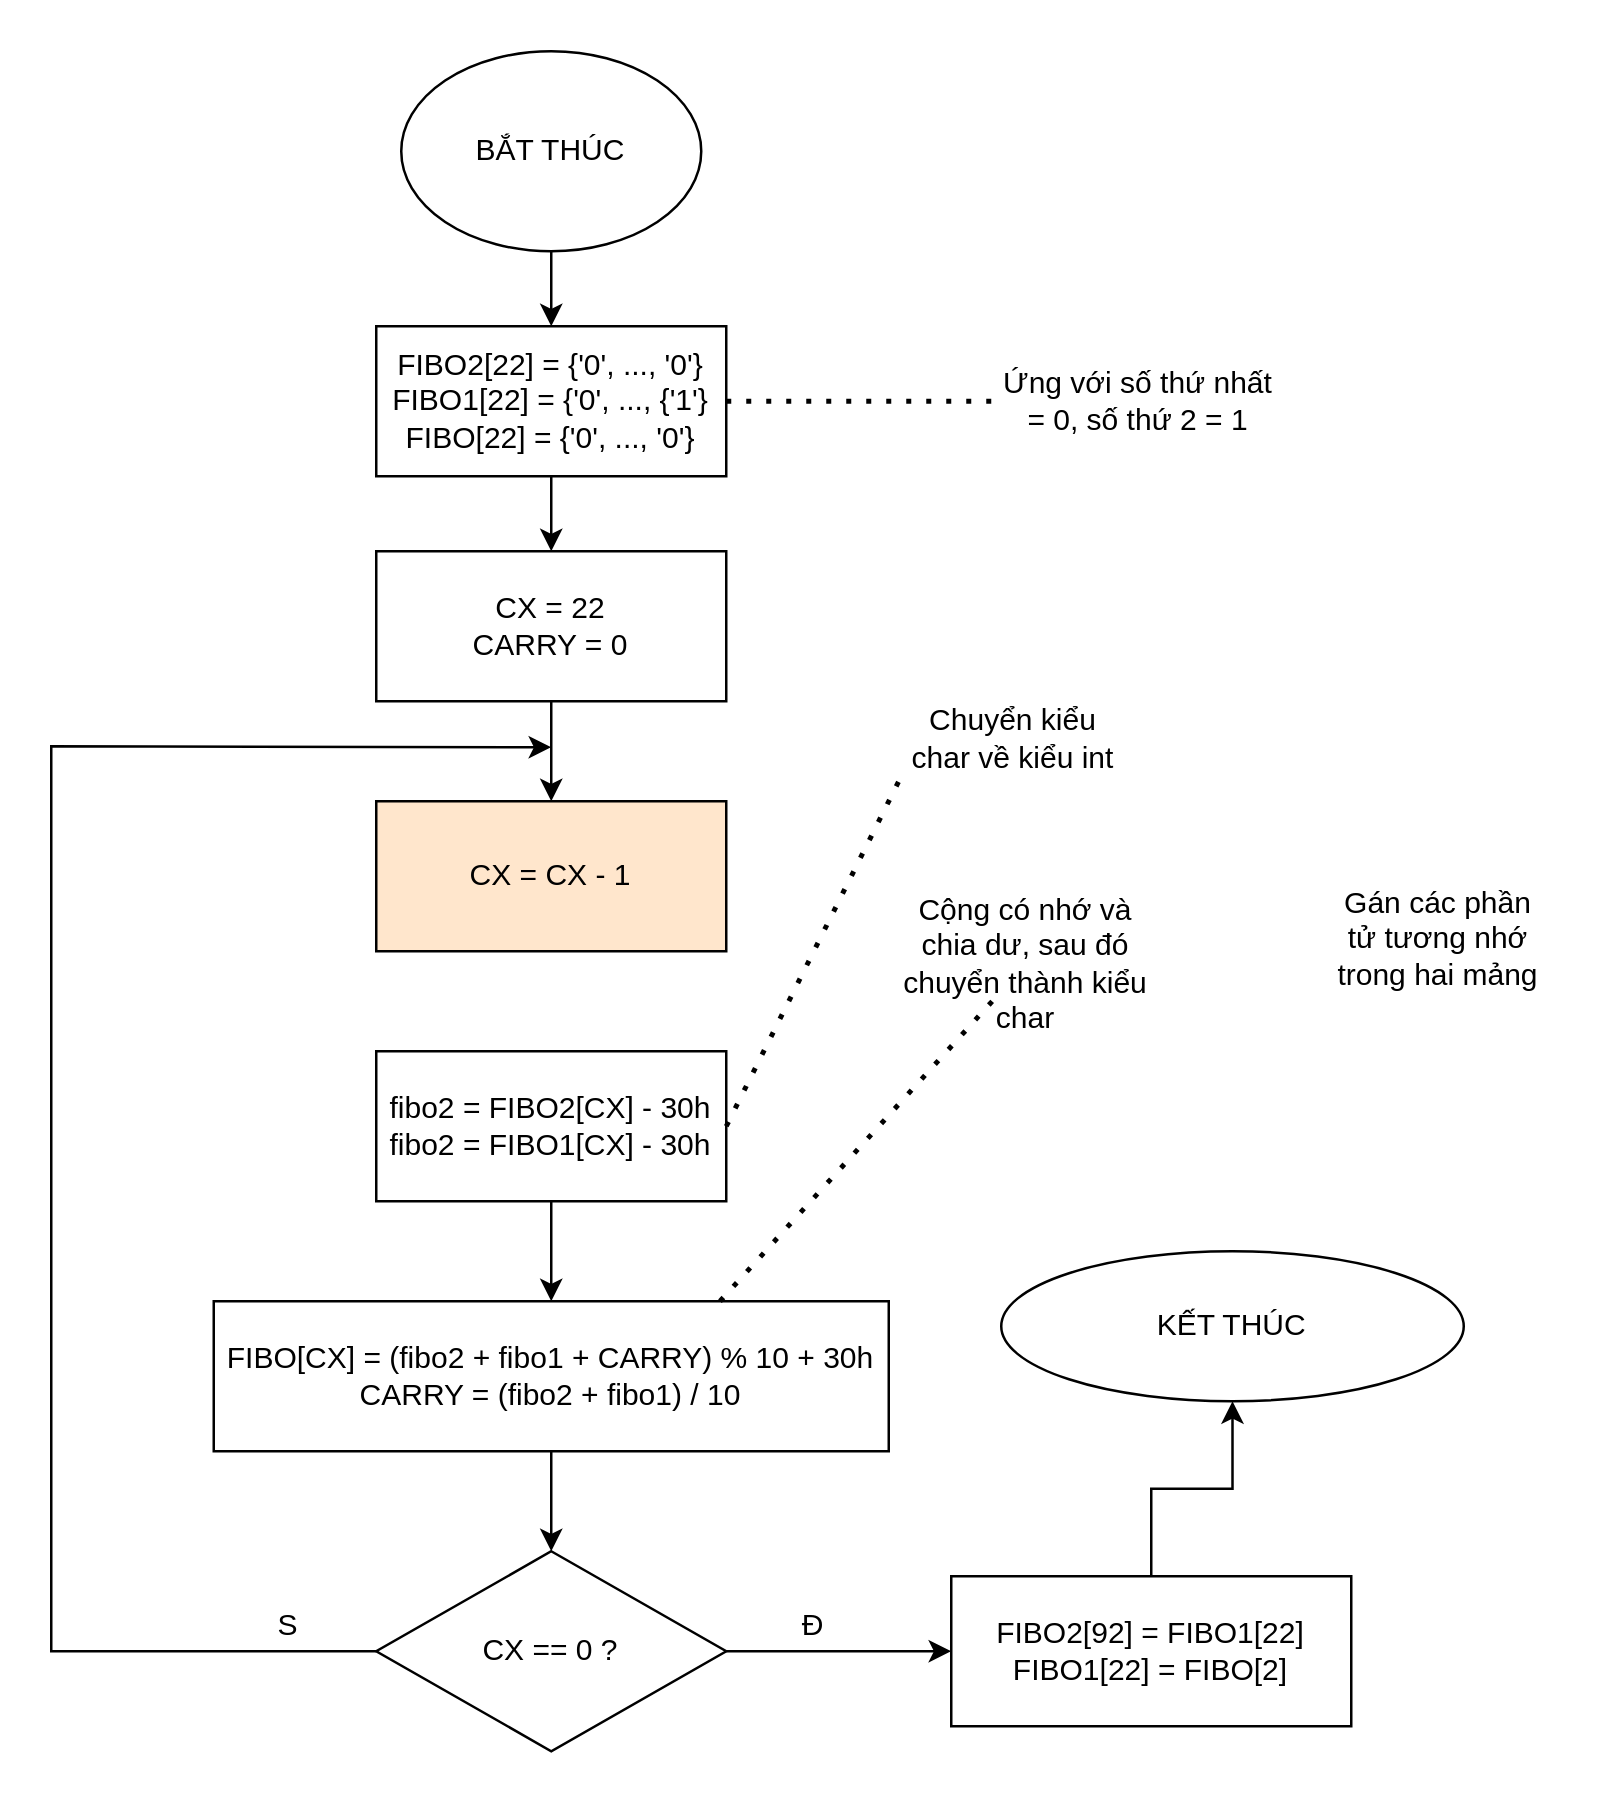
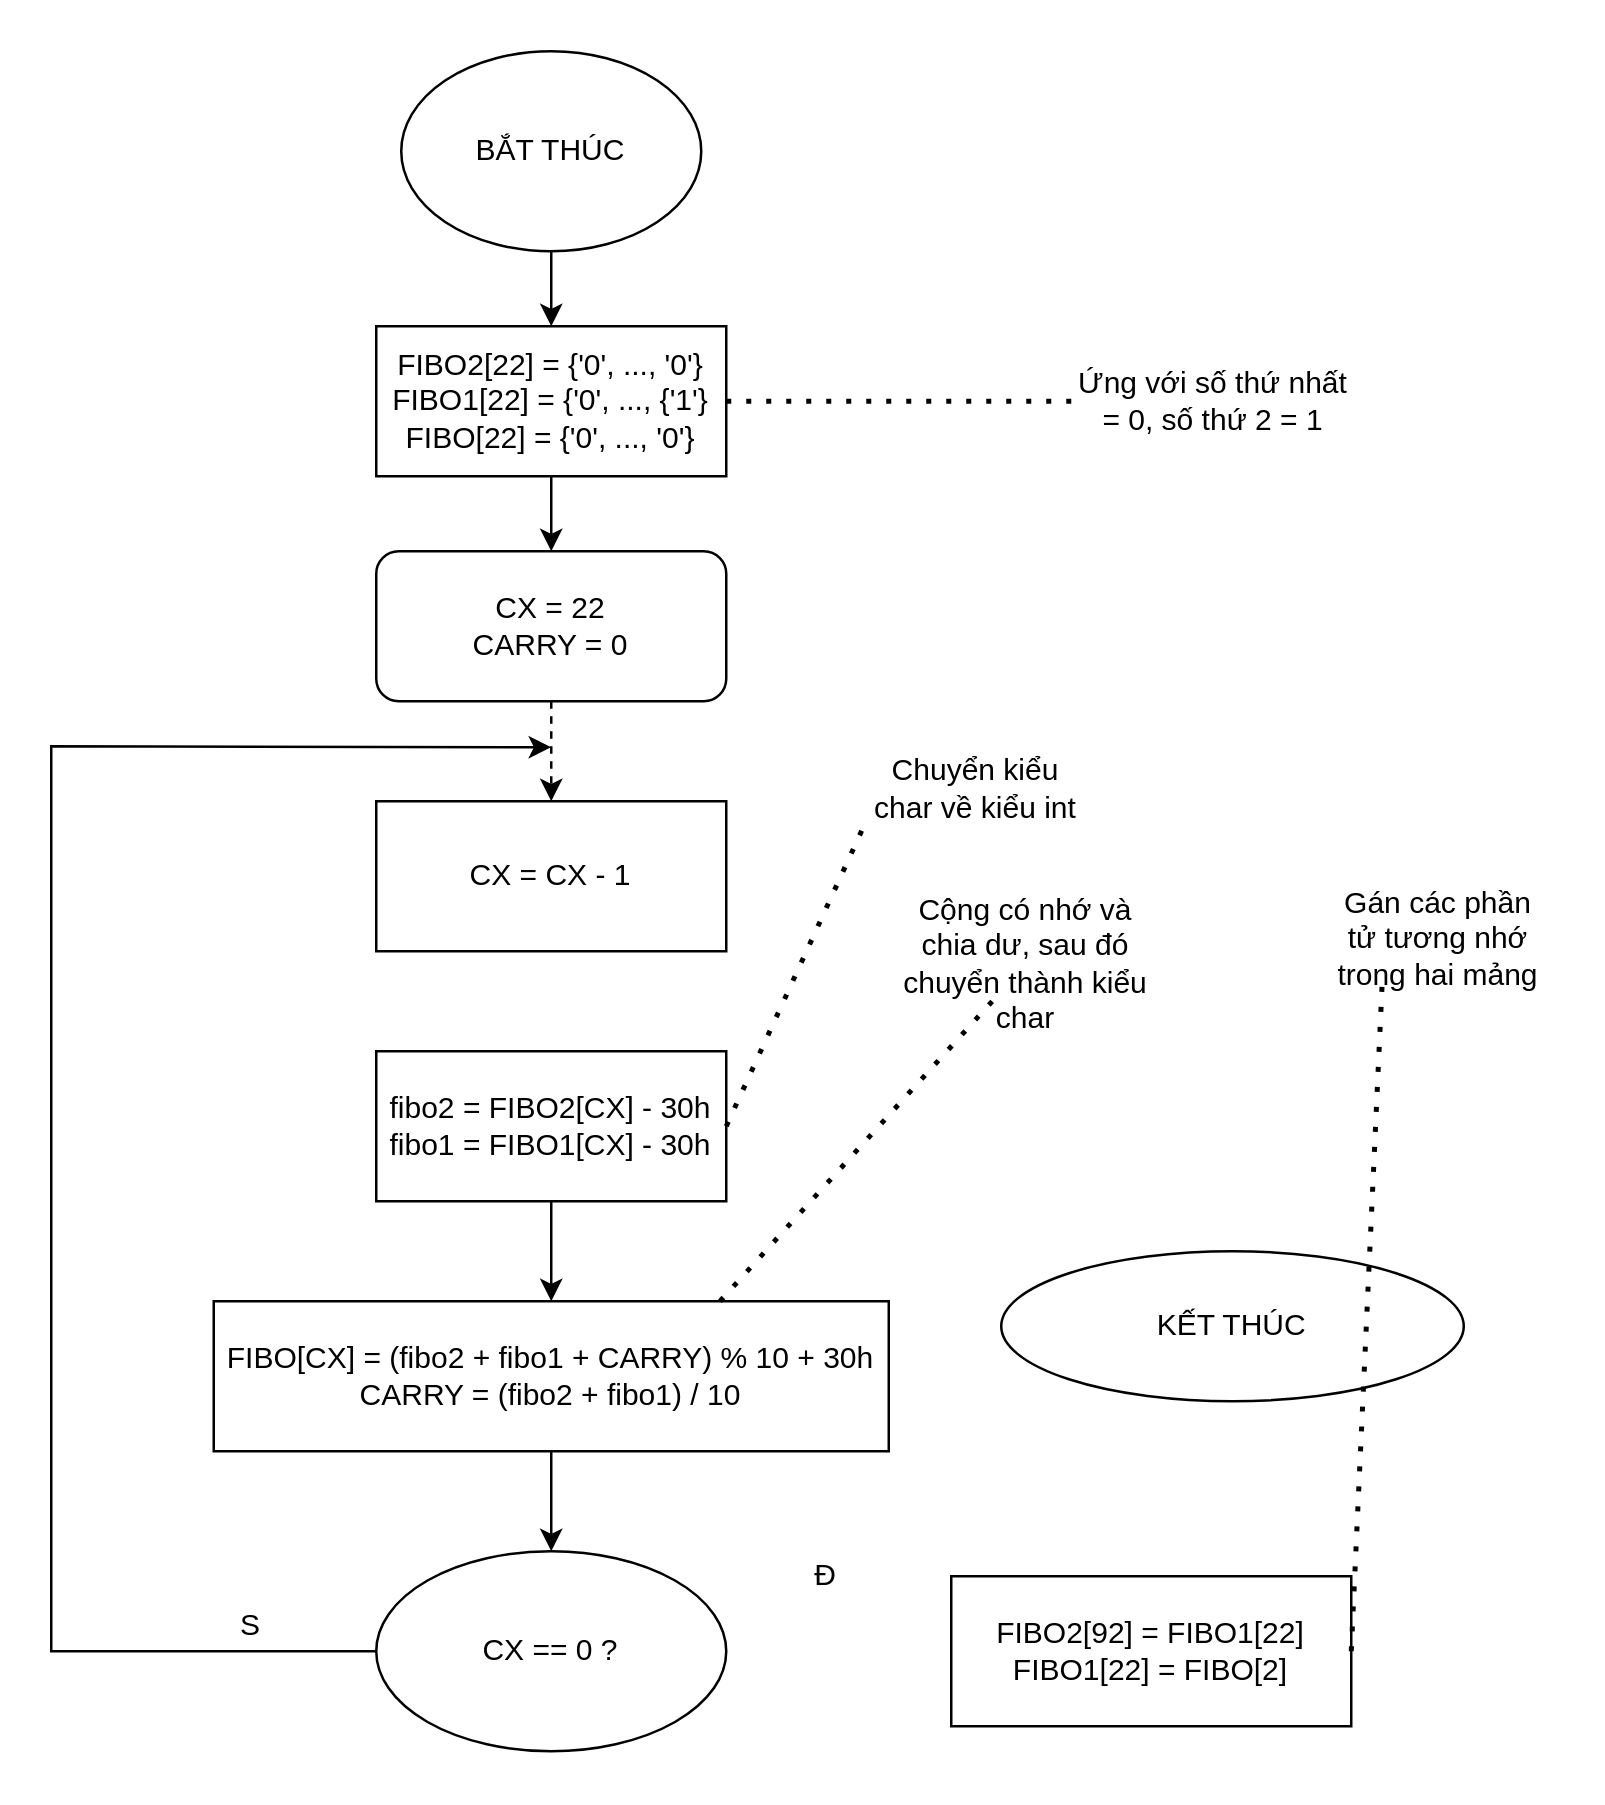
(1139, 401) -> (1214, 401)
(551, 626) -> (551, 626)
(1014, 739) -> (976, 789)
(551, 742) -> (551, 742)
(551, 876) -> (551, 876)
(551, 1126) -> (551, 1126)
(1183, 1489) -> none
(289, 1626) -> (251, 1626)
(814, 1626) -> (826, 1576)
none -> (1352, 1628)
(551, 1651) -> (551, 1651)
(830, 1651) -> none
